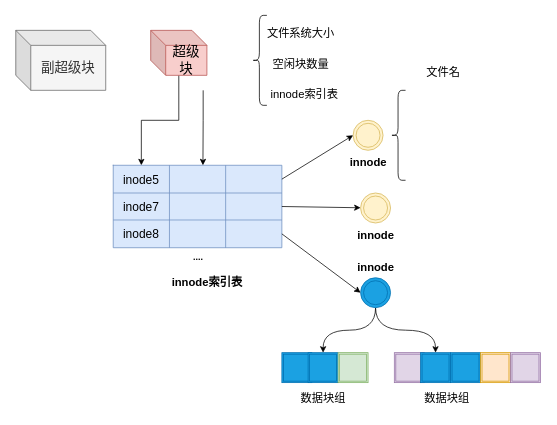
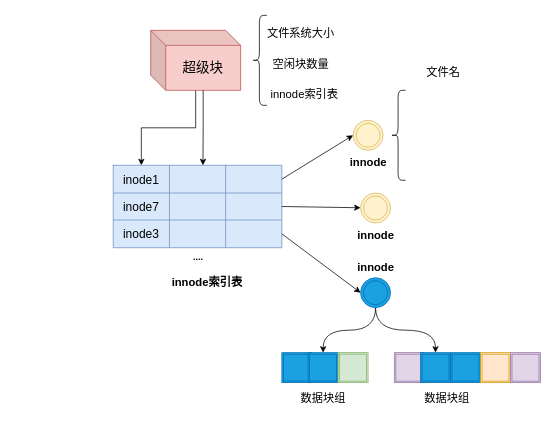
(179, 53) -> (195, 60)
(60, 60) -> none
(141, 180) -> (141, 180)
(141, 234) -> (141, 234)
